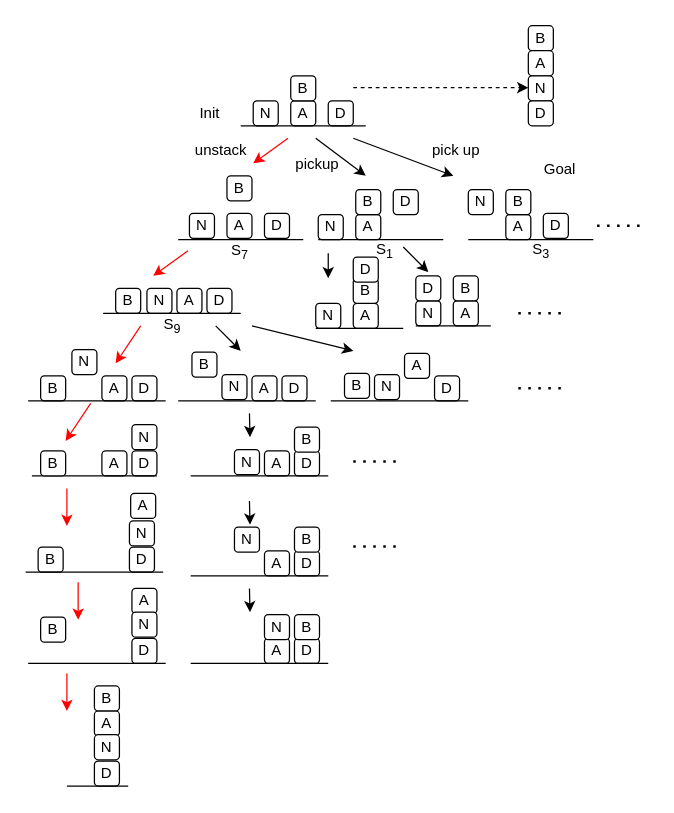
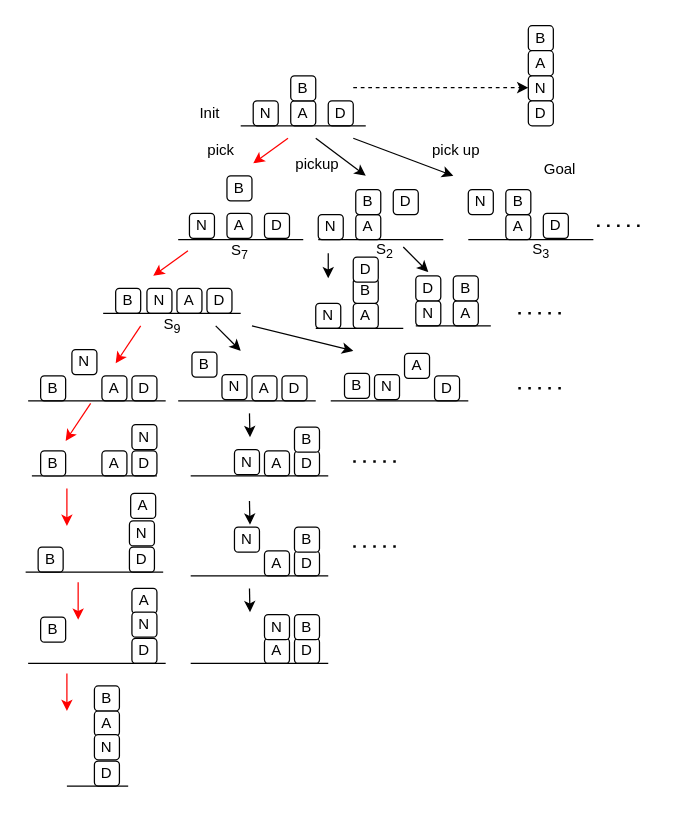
(221, 151) -> (221, 151)
(385, 251) -> (385, 251)
